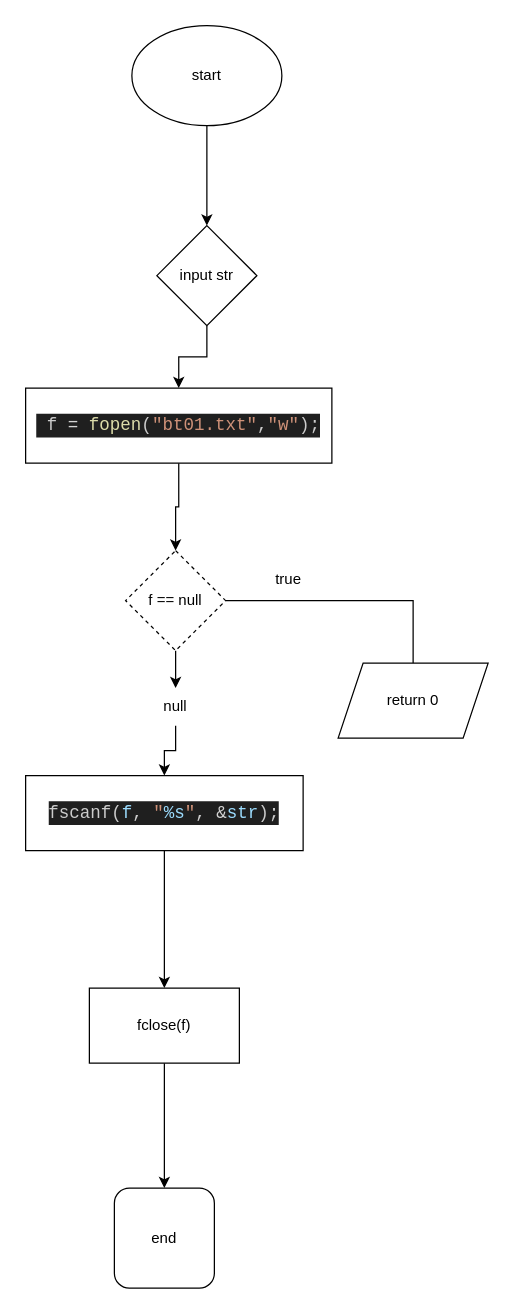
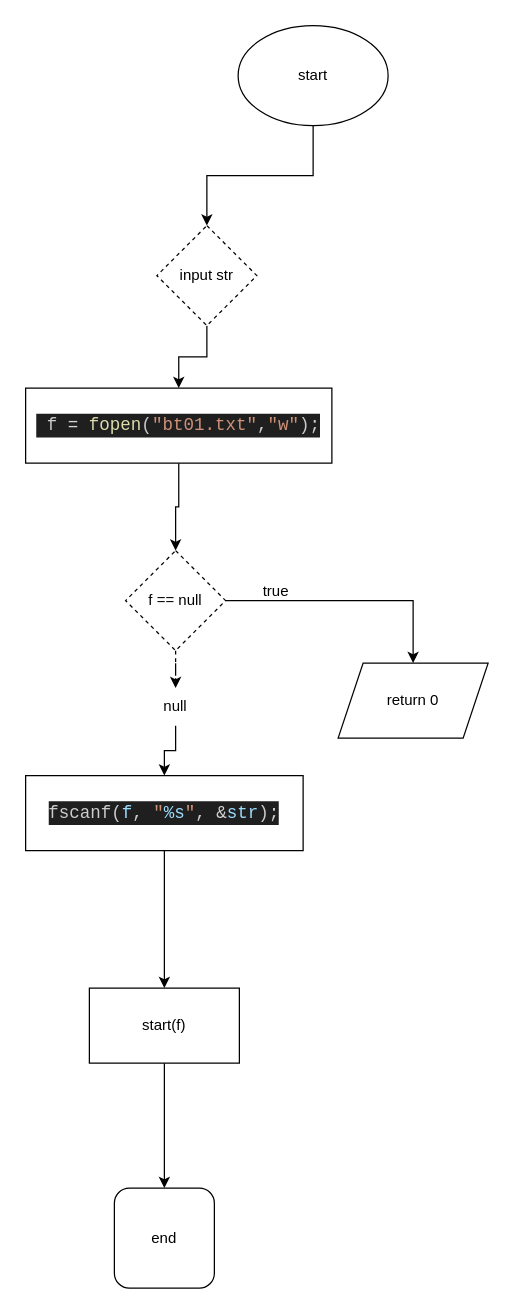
(207, 76) -> (313, 76)
(207, 276) -> (207, 276)
(288, 579) -> (276, 592)
(413, 656) -> (413, 653)
(176, 658) -> (176, 658)
(164, 1026) -> (164, 1026)
